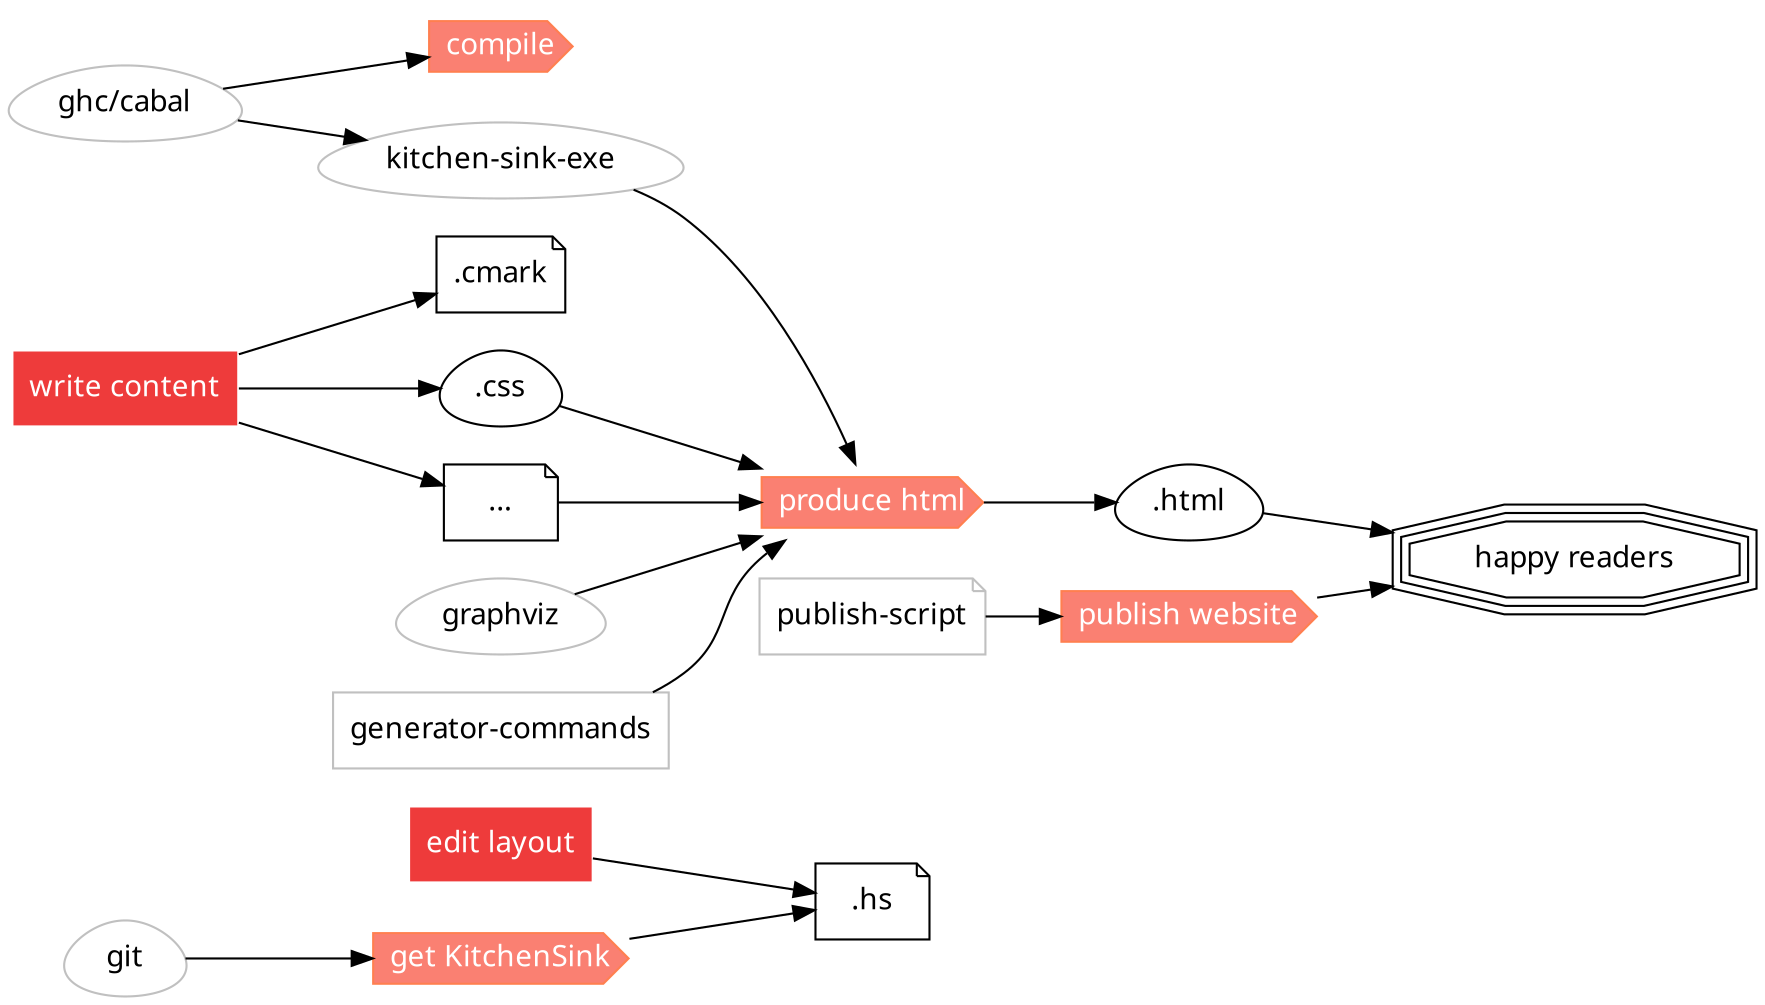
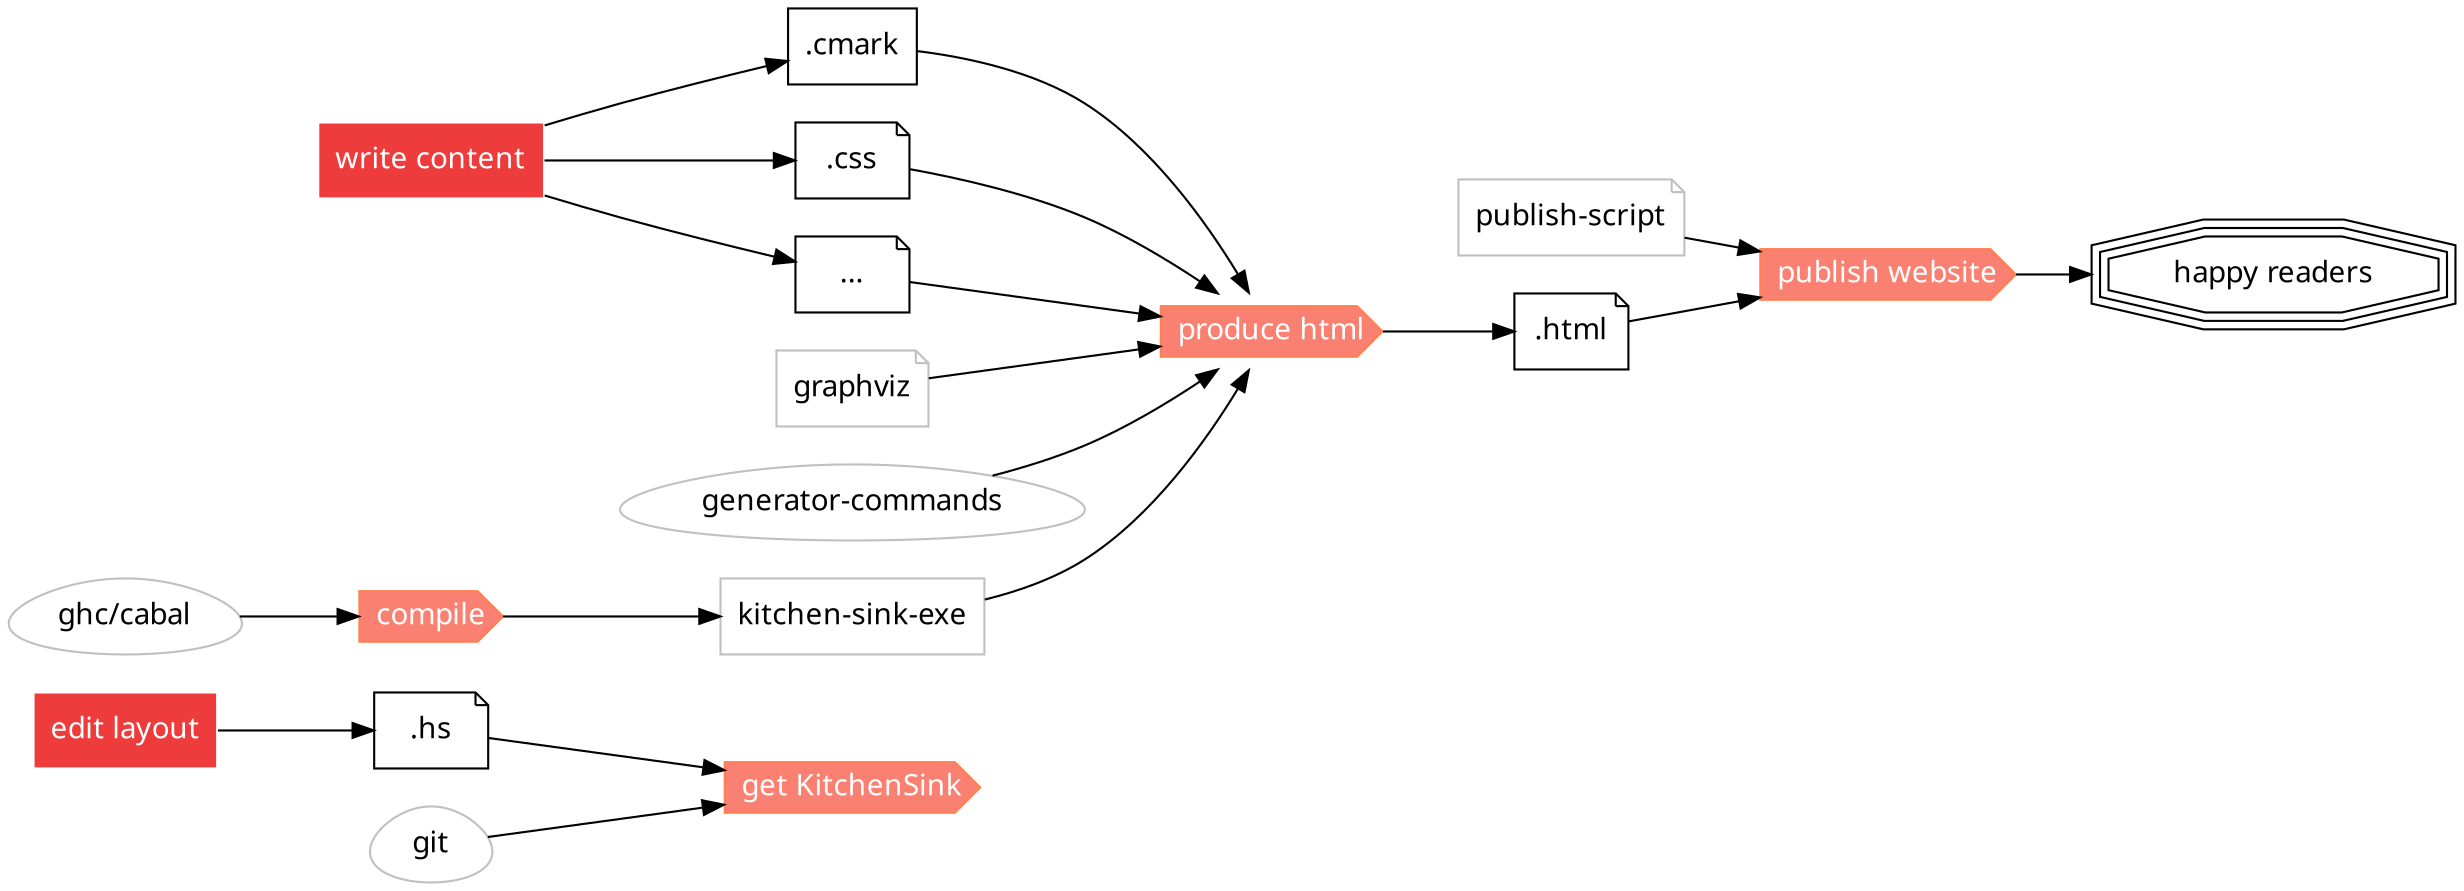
none -> (1107, 119)
(291, 129) -> (601, 616)
(501, 160) -> (852, 616)
(501, 274) -> (852, 46)
(501, 388) -> (852, 160)
(1189, 502) -> (1571, 331)
(1317, 521) -> (1684, 311)
(501, 616) -> (852, 388)
(501, 730) -> (852, 502)
(711, 926) -> (596, 753)
